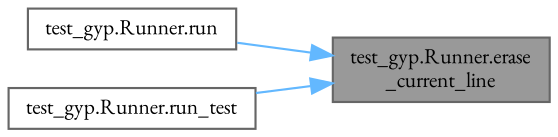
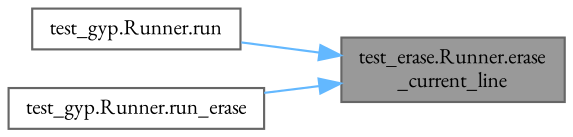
(441, 70) -> (453, 70)
(132, 108) -> (136, 108)
